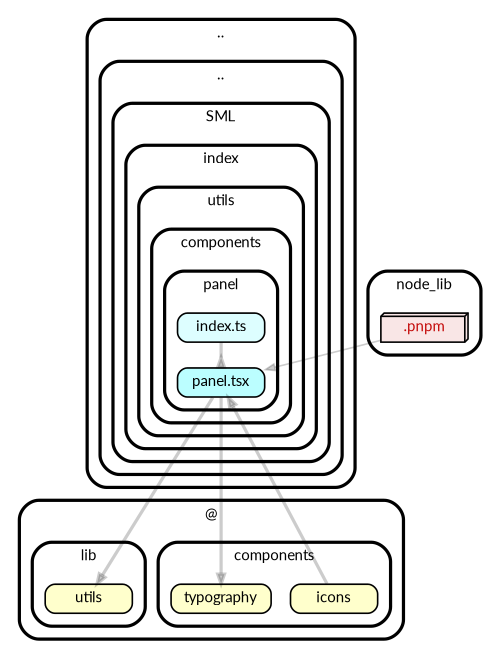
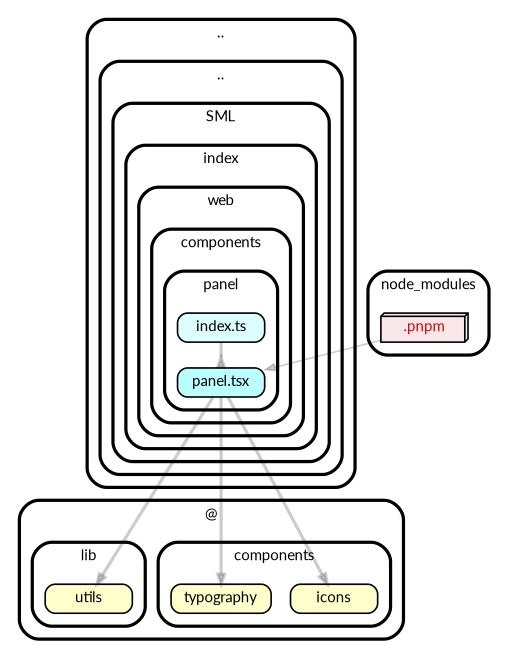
(221, 202) -> (221, 202)
(424, 286) -> (428, 286)
(289, 513) -> (289, 513)
